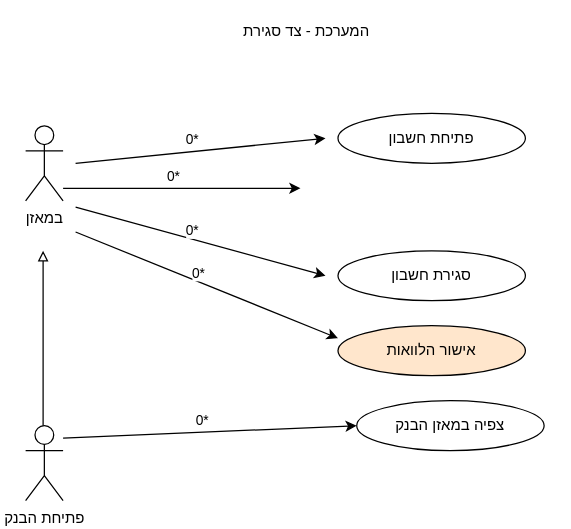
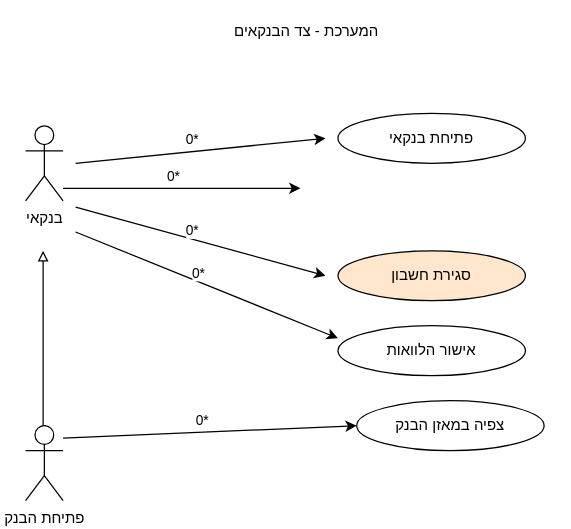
(307, 32) -> (307, 32)
(432, 138) -> (432, 138)
(45, 218) -> (45, 218)
(432, 276) -> (432, 276)
(432, 351) -> (432, 351)
